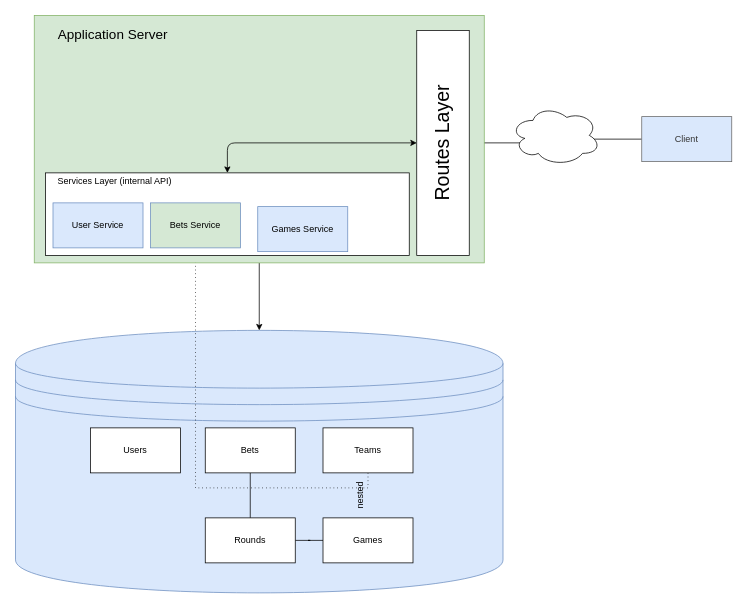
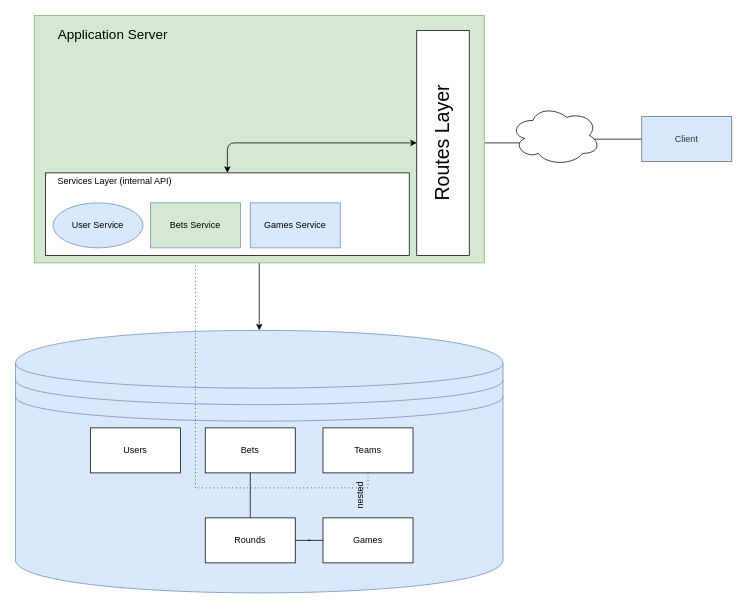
(98, 225) -> (98, 225)
(303, 229) -> (295, 225)
